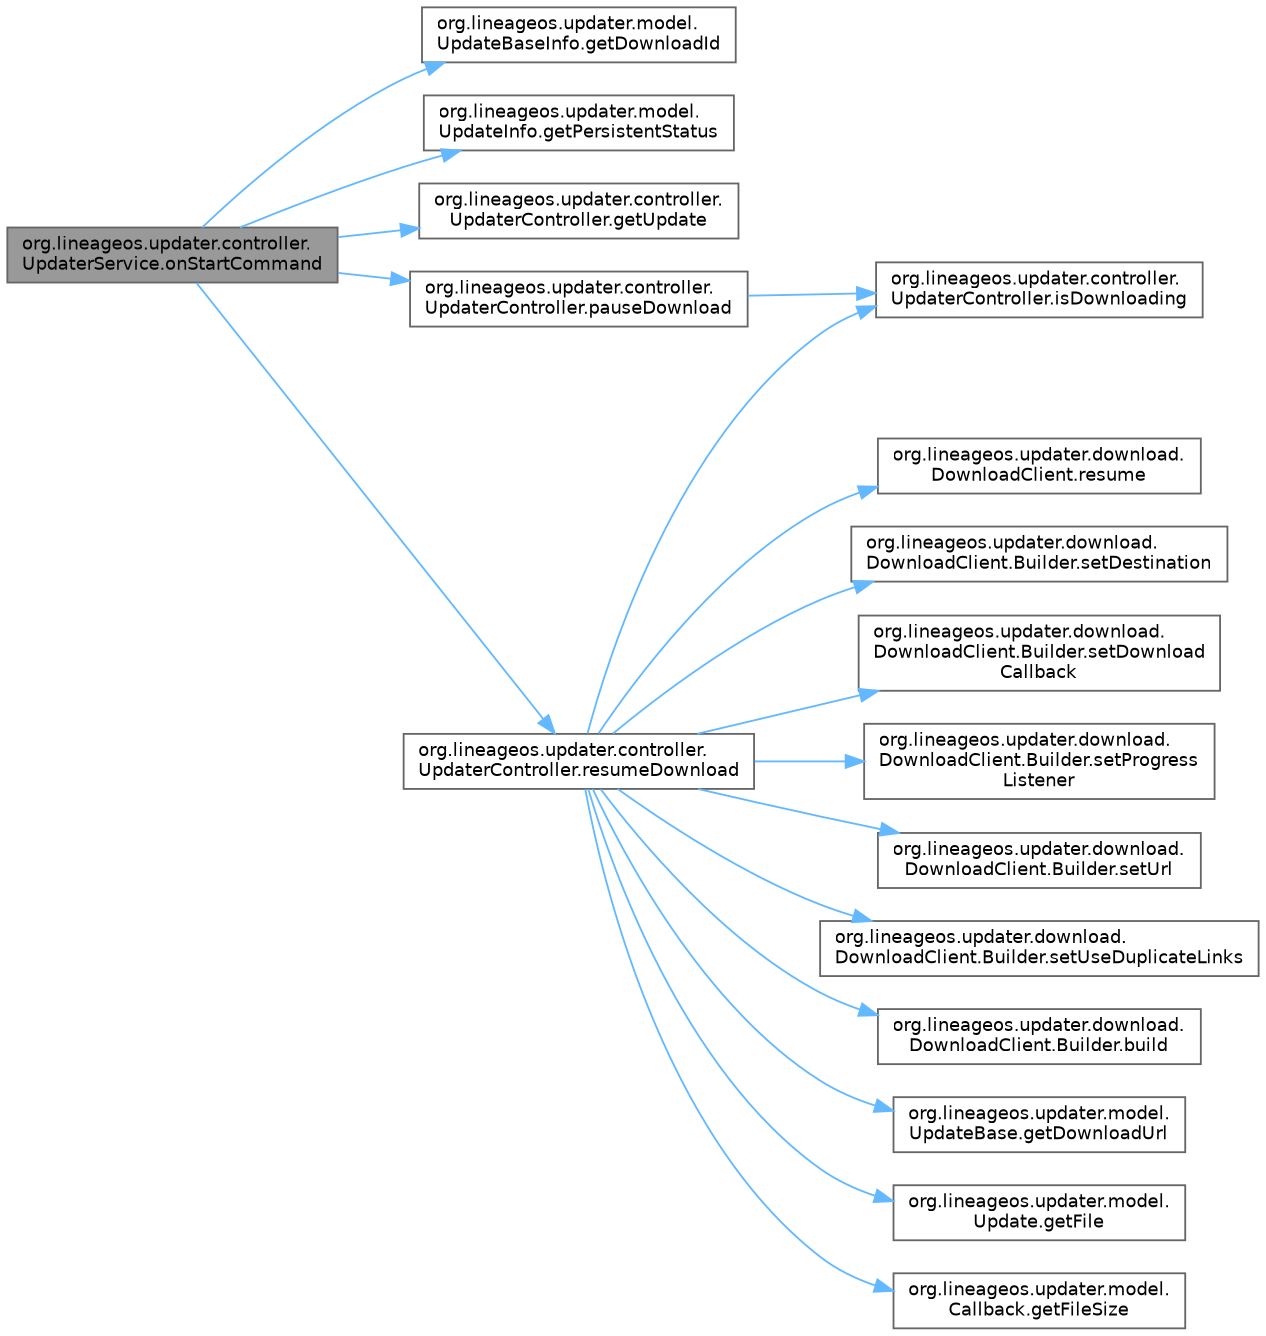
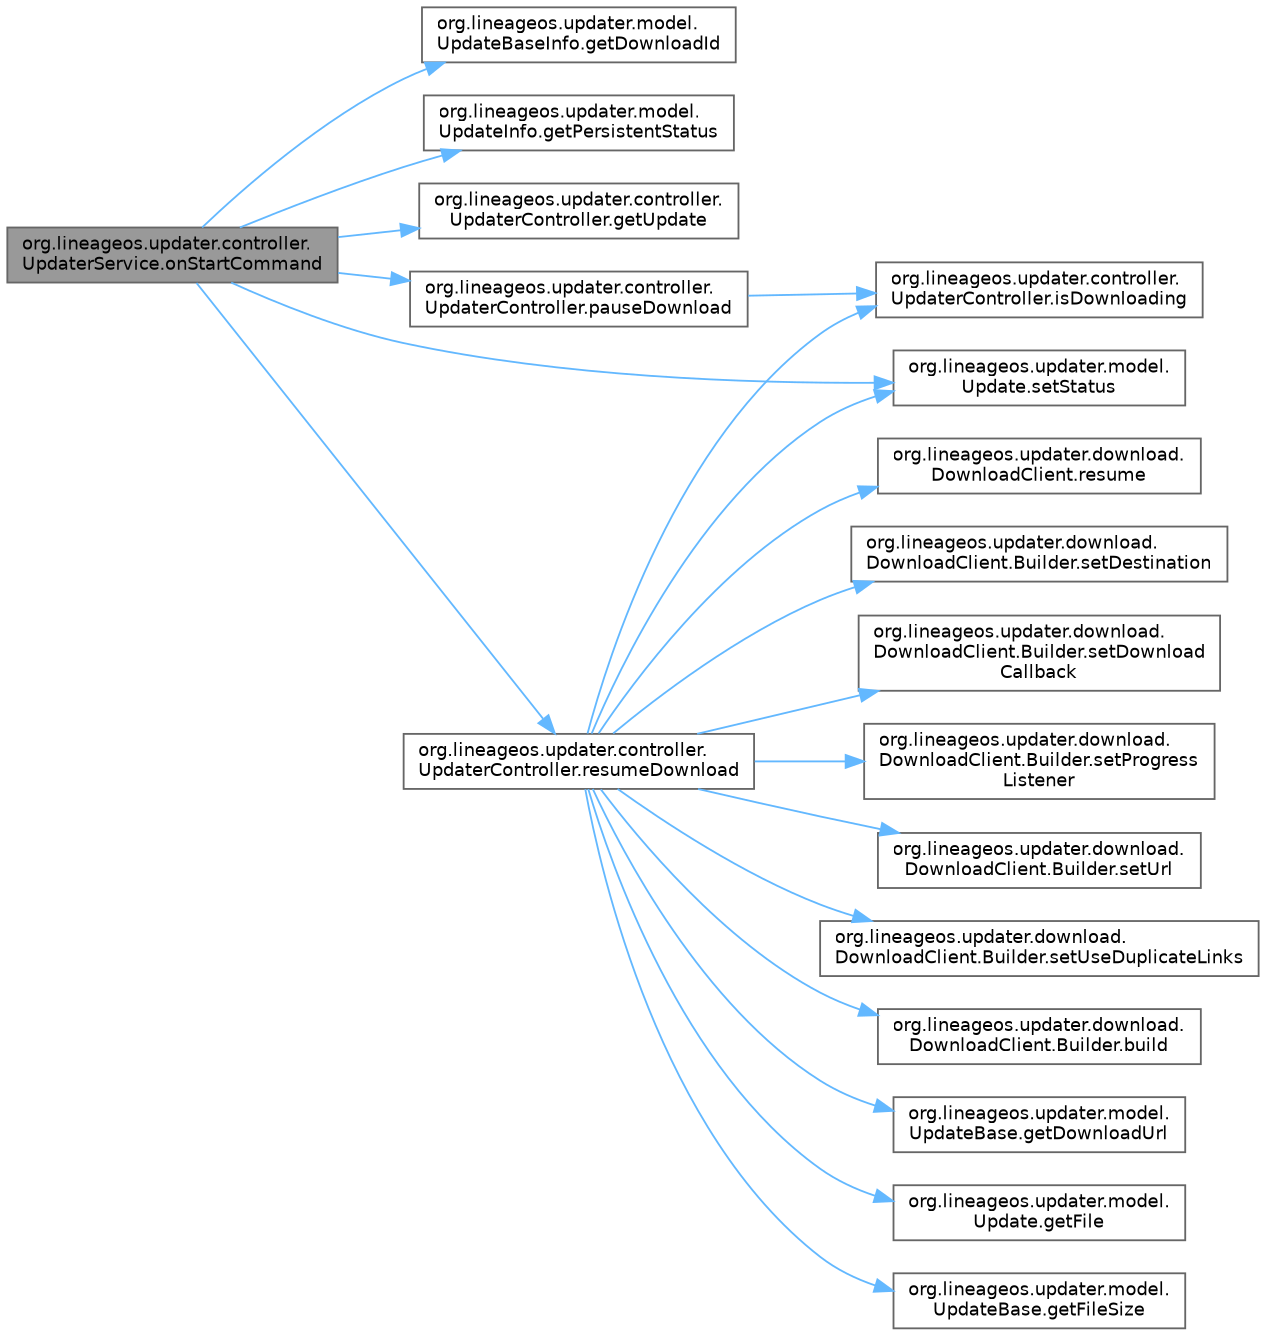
none -> (1039, 378)
(1039, 1301) -> (1039, 1301)
